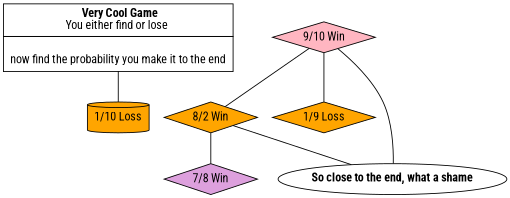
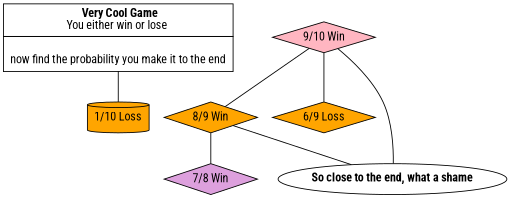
(118, 25) -> (118, 25)
(211, 117) -> (211, 117)
(324, 117) -> (324, 117)
